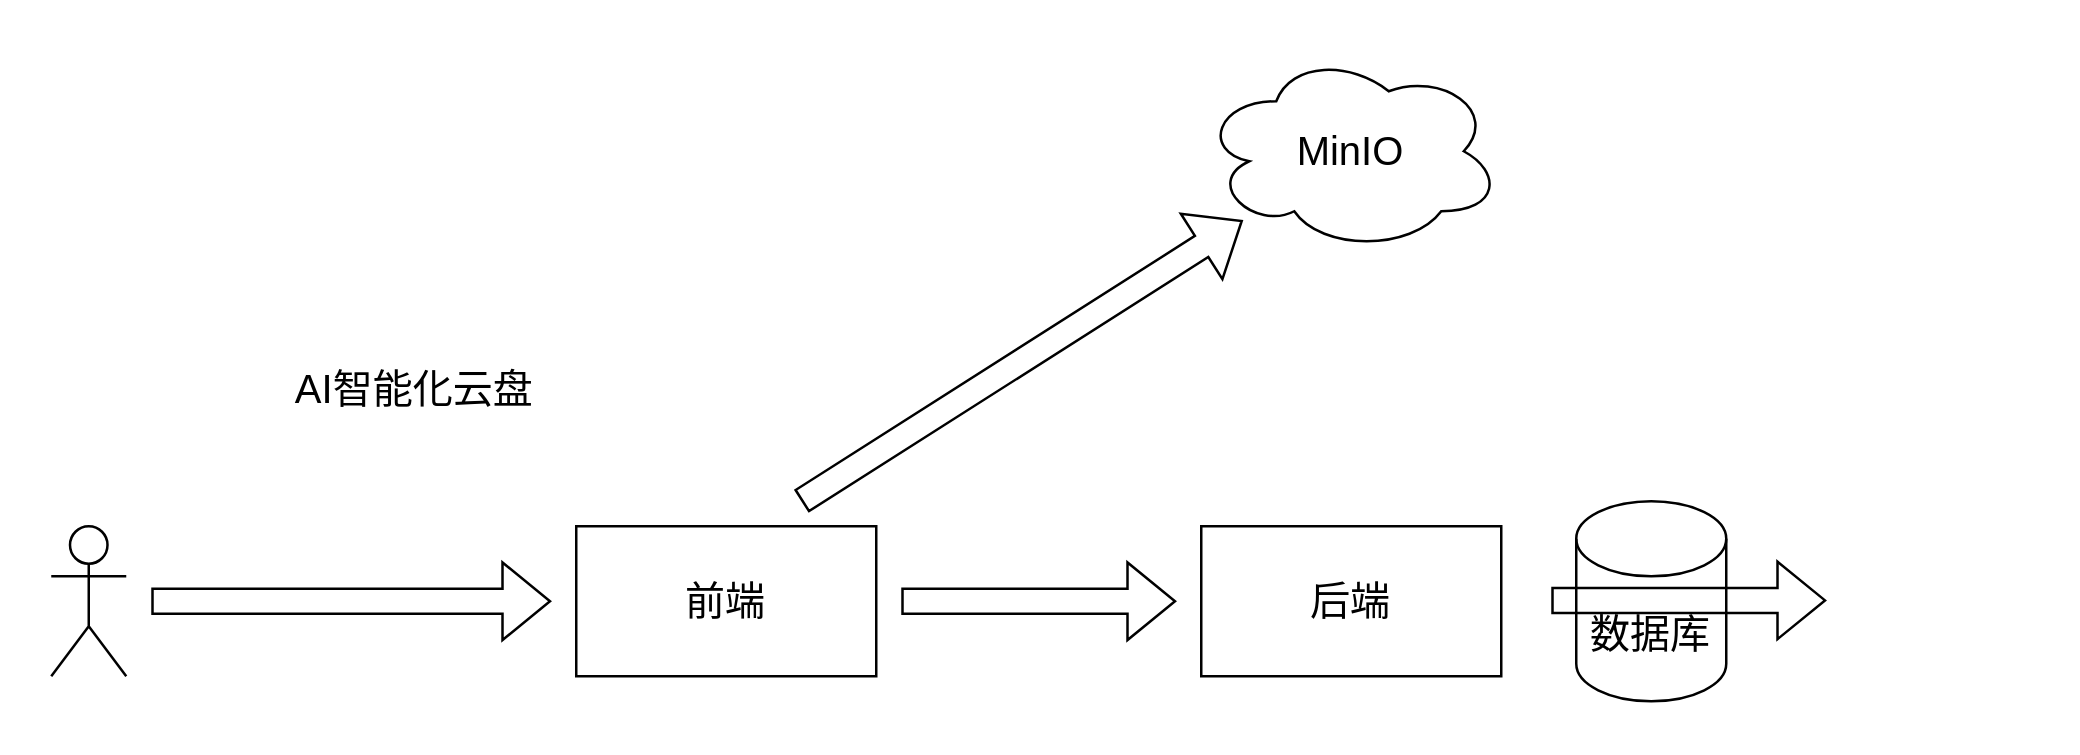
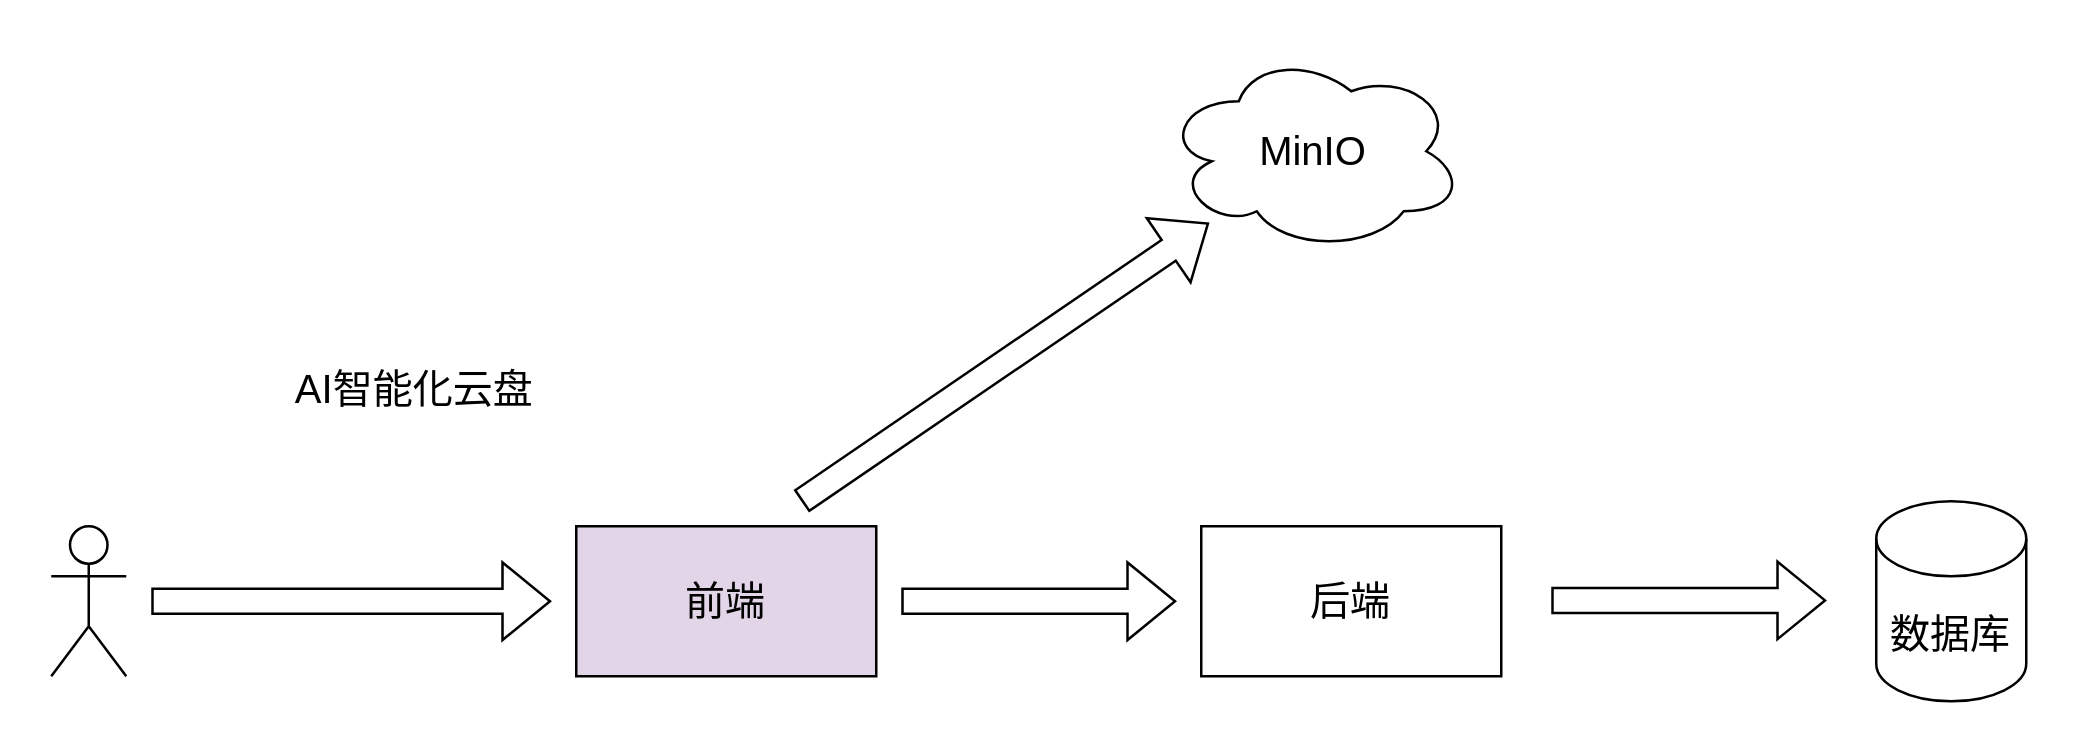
(1351, 151) -> (1314, 151)
(726, 601) -> (726, 601)
(1651, 601) -> (1951, 601)
